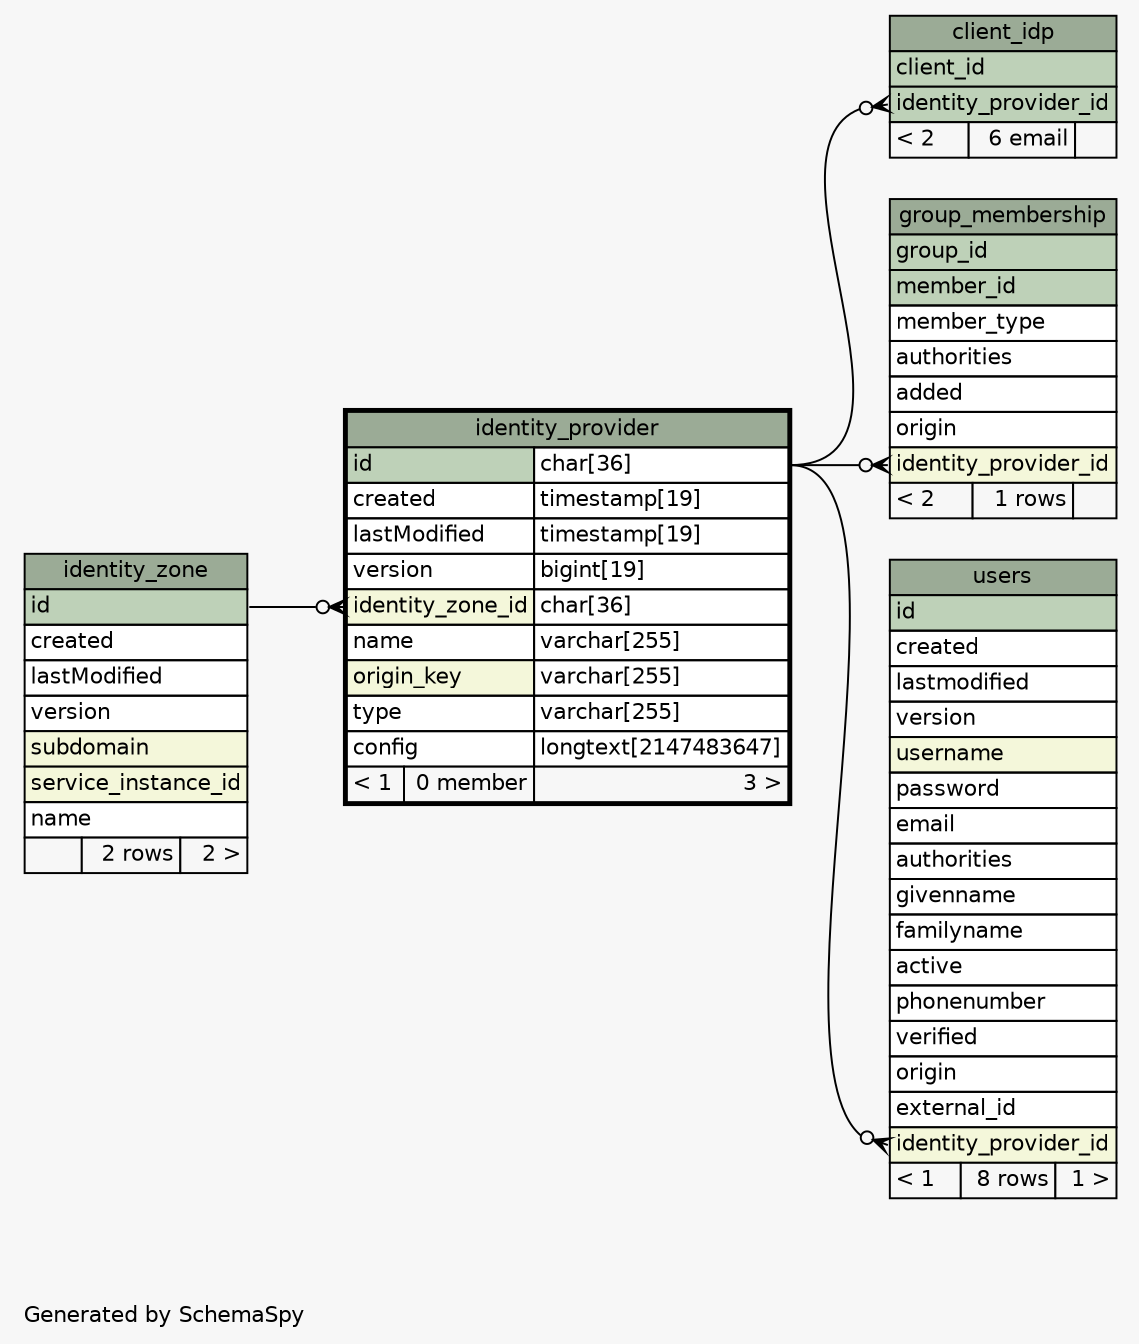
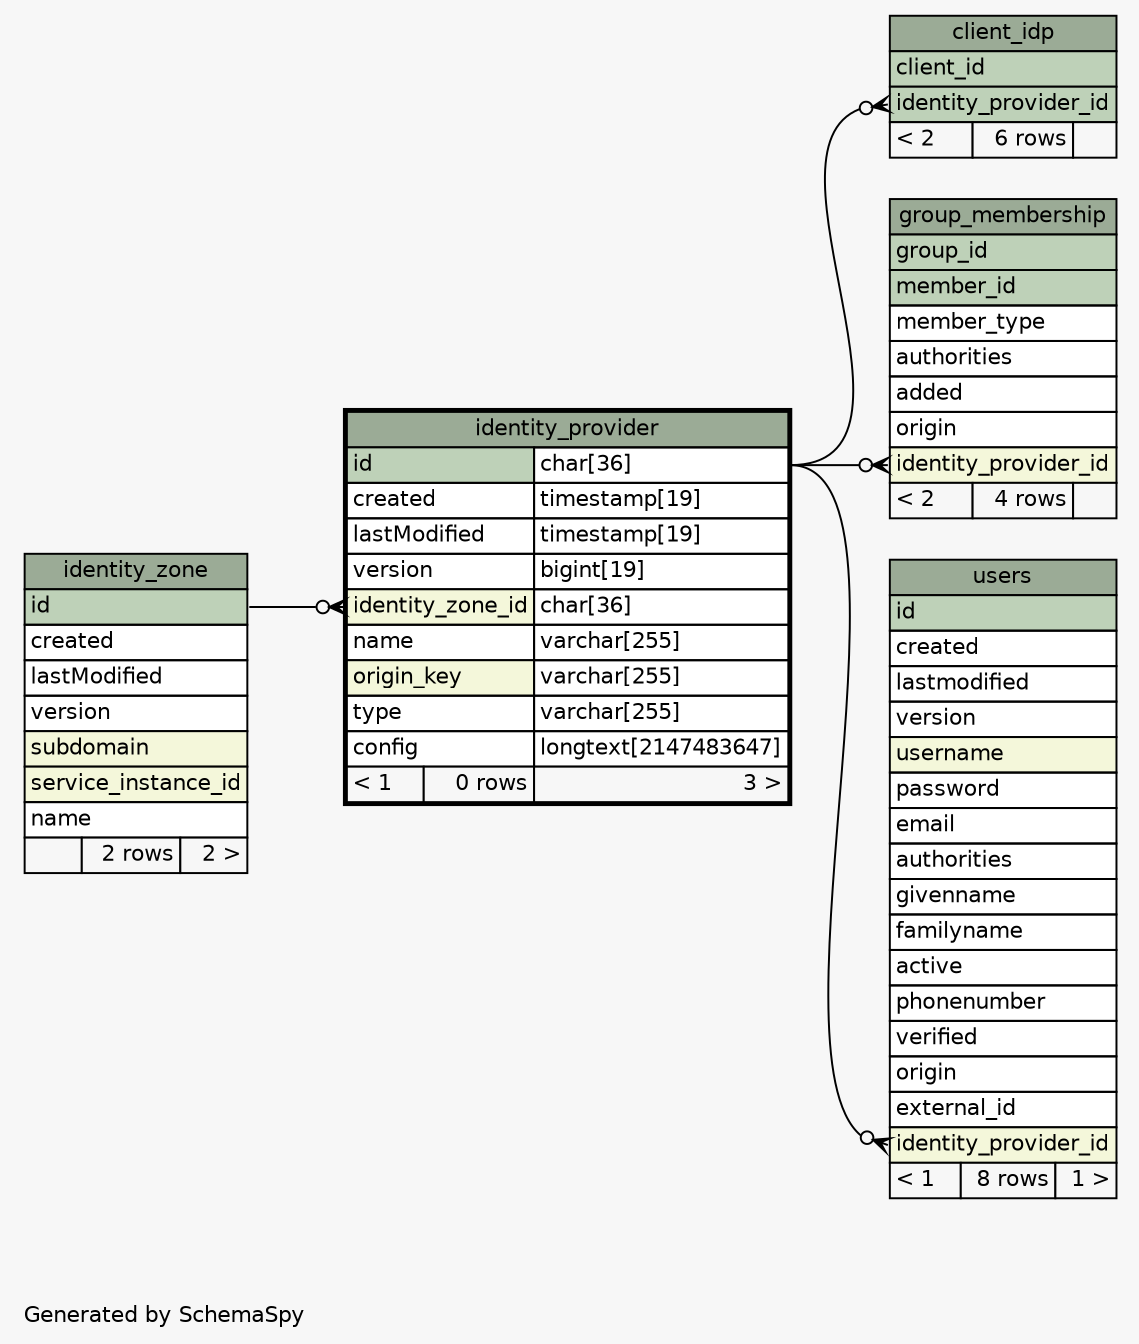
(1029, 139) -> (1031, 139)
(1031, 500) -> (1031, 500)
(472, 783) -> (492, 783)
